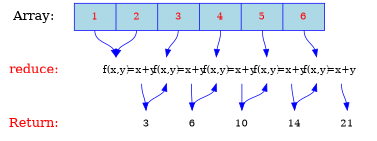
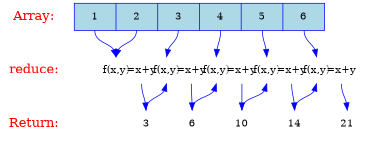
(34, 17) -> (34, 17)
(199, 17) -> (199, 17)
